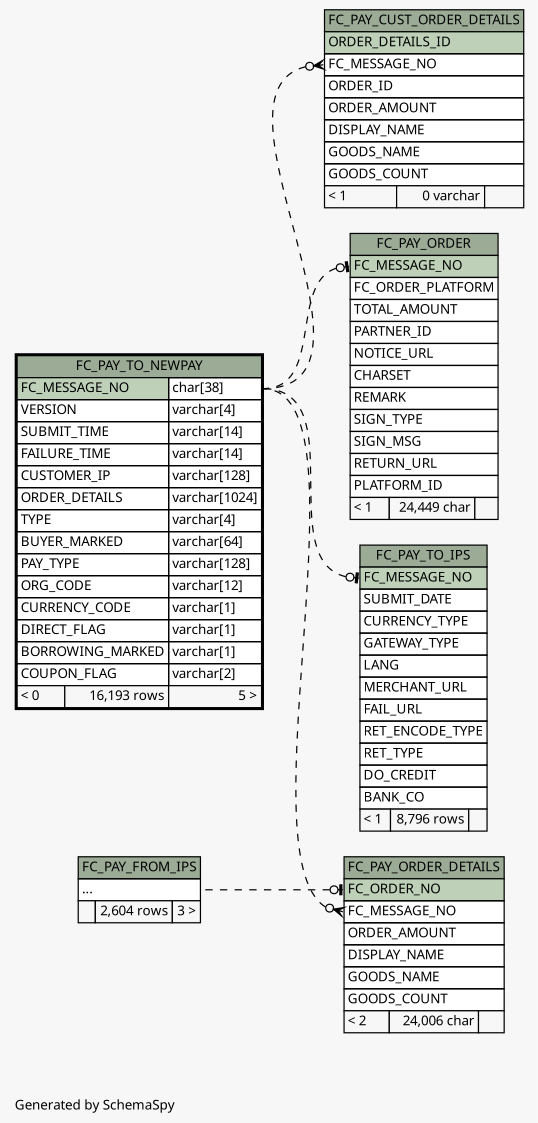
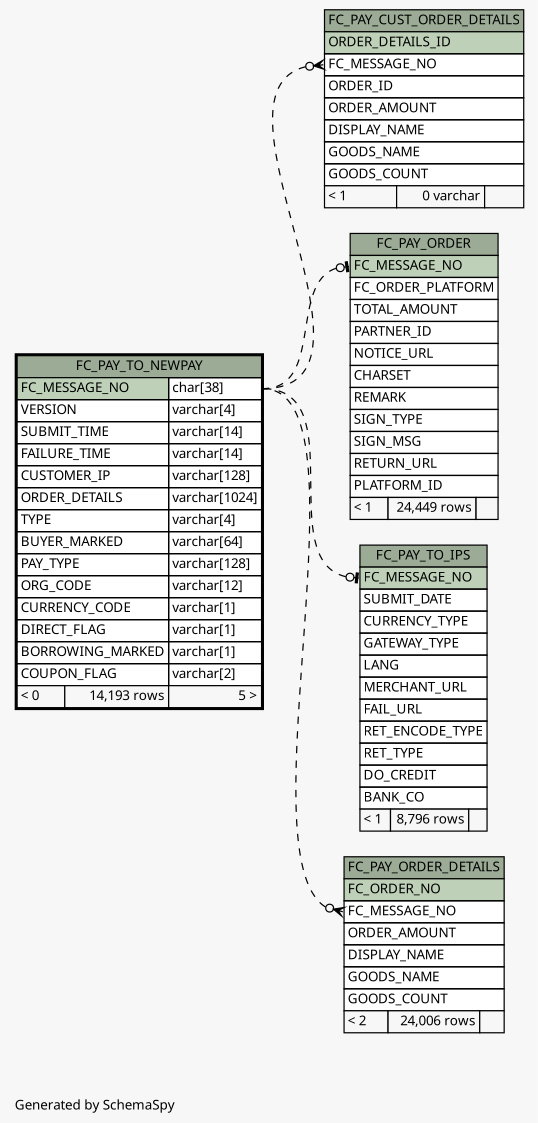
(435, 508) -> (435, 508)
(127, 696) -> (127, 696)
(139, 890) -> none
(439, 1021) -> (438, 1021)
